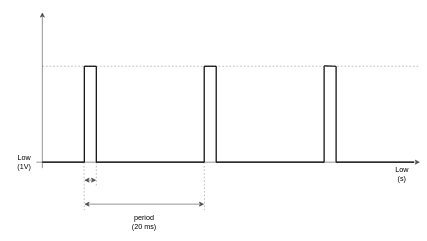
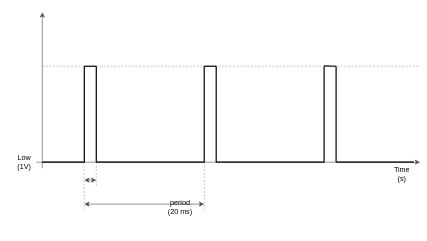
(402, 174) -> (402, 174)
(144, 222) -> (180, 207)
